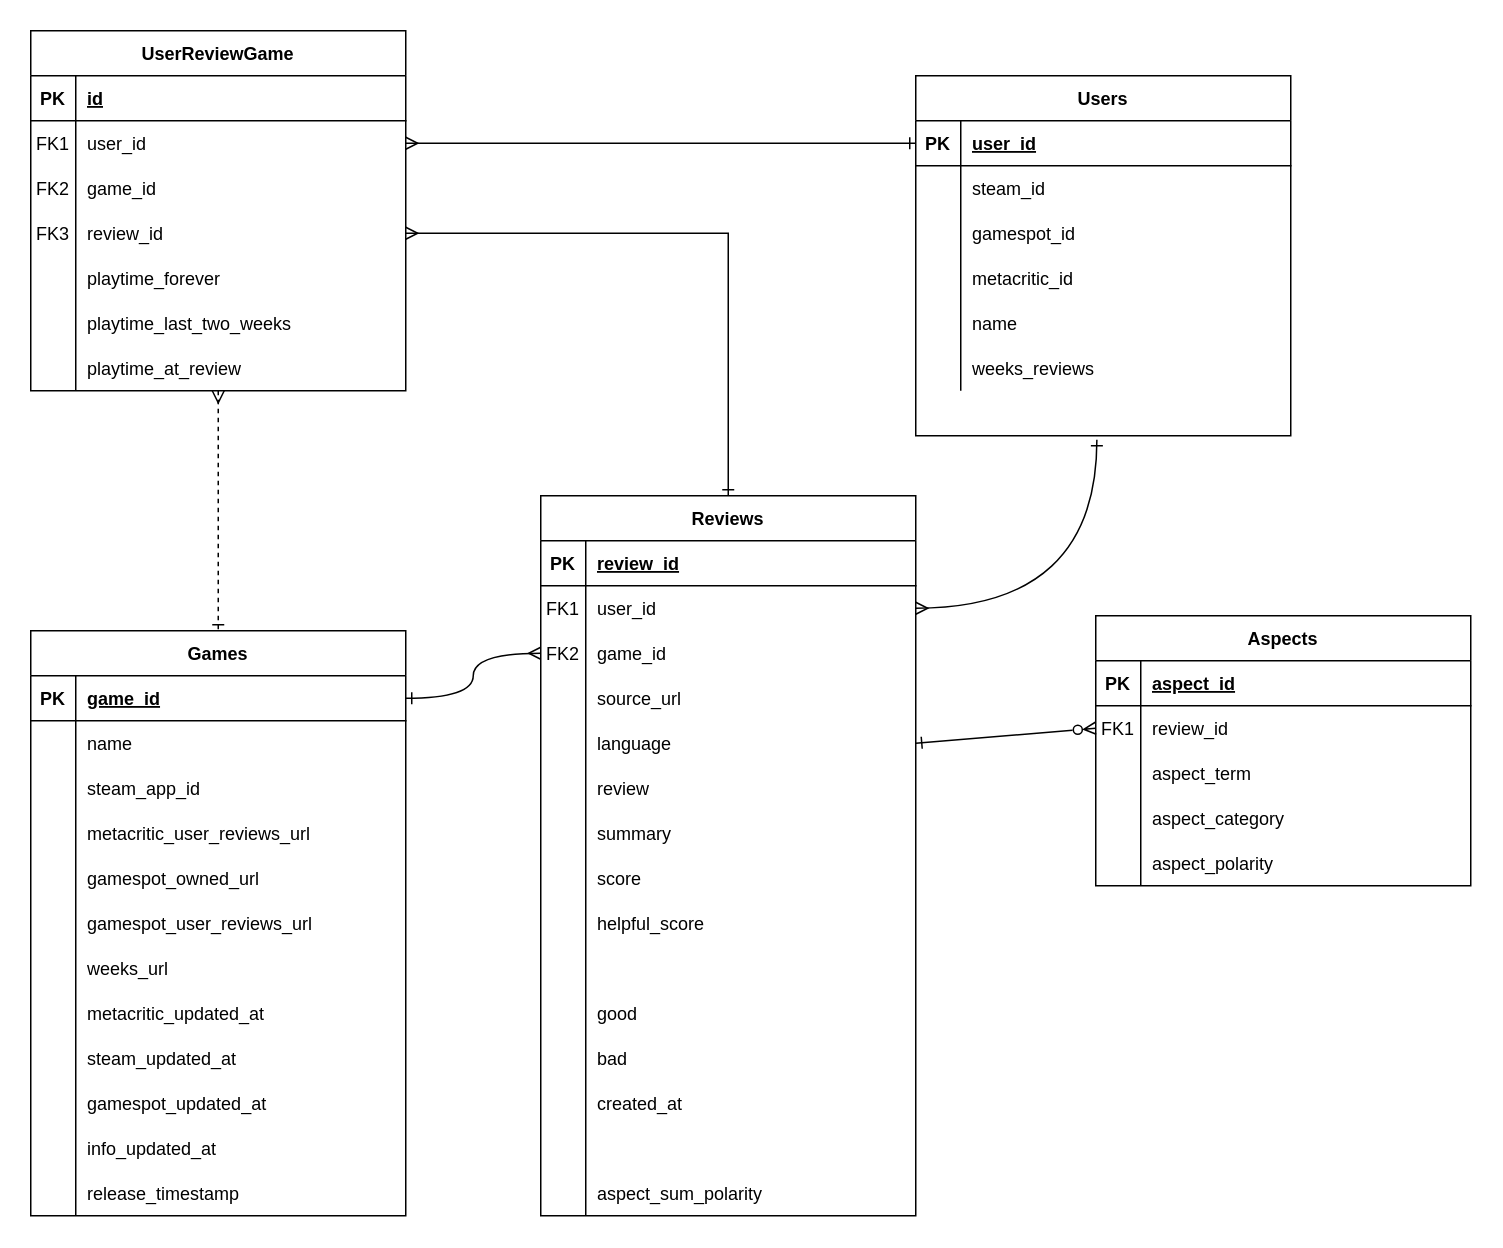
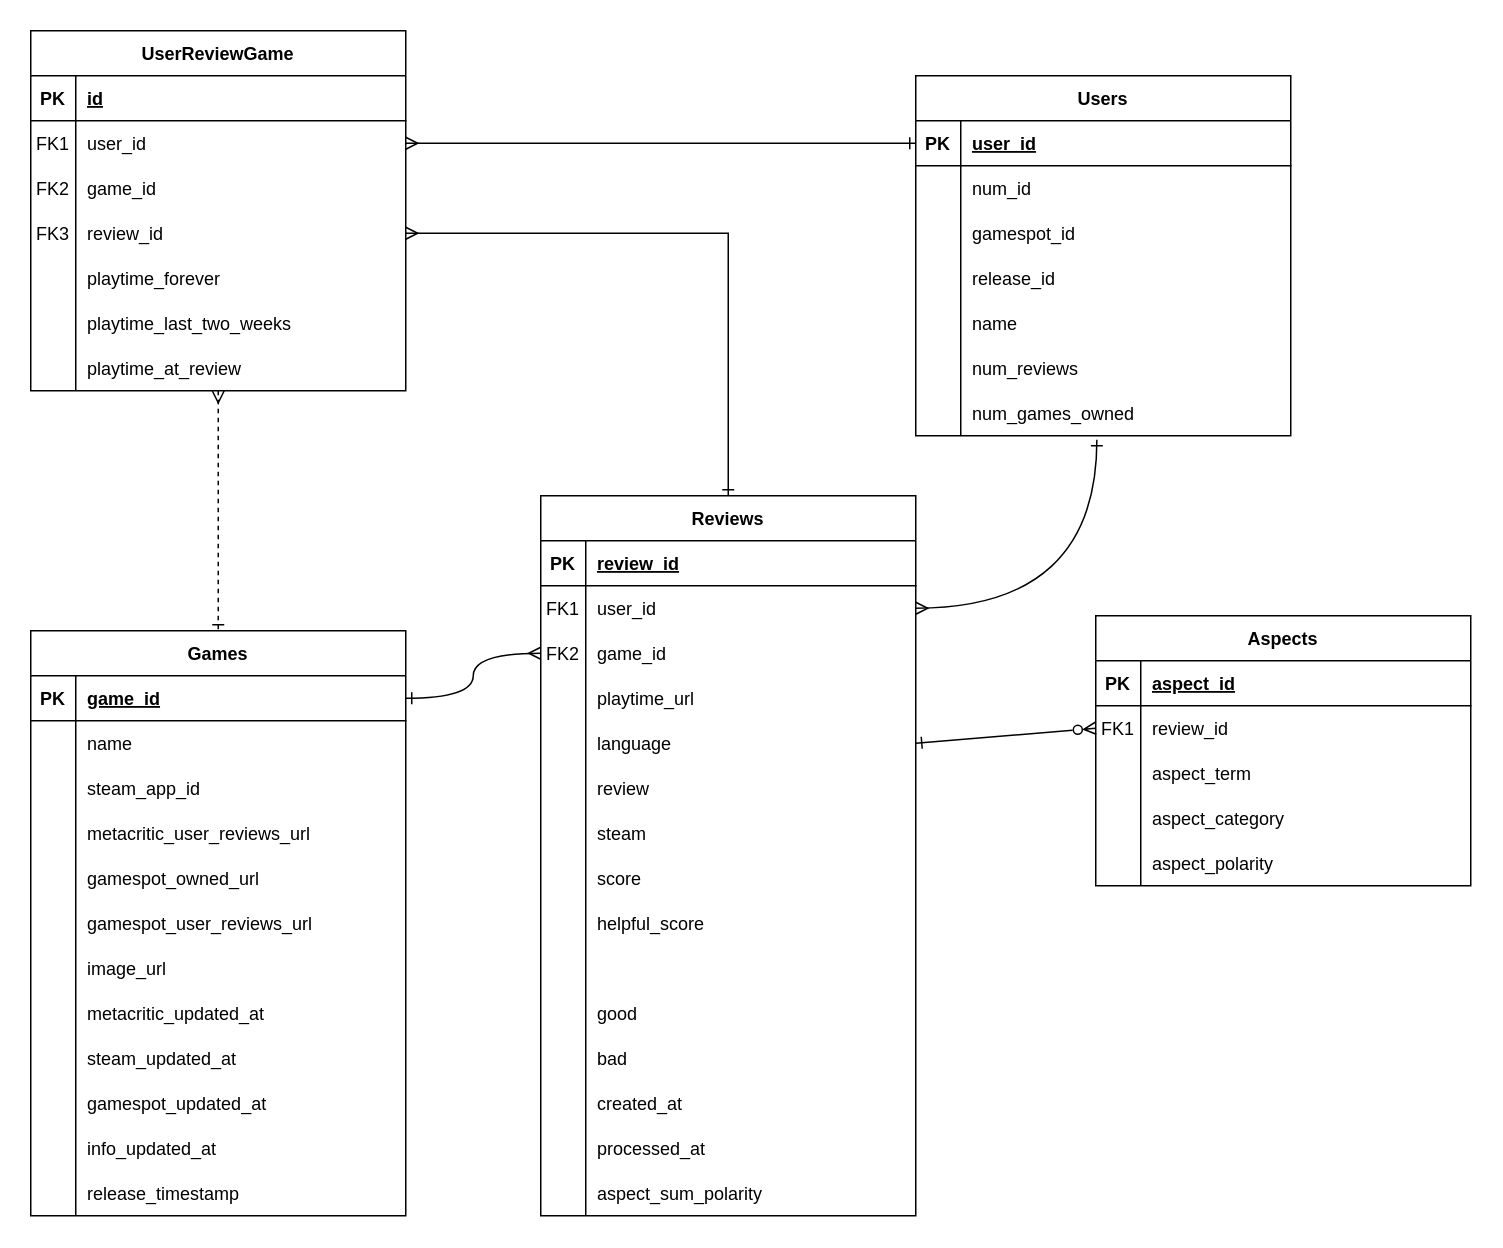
(1010, 189) -> (1000, 189)
(1031, 279) -> (1018, 279)
(1035, 369) -> (1025, 369)
none -> (1126, 413)
(645, 699) -> (650, 699)
(632, 834) -> (622, 834)
(130, 969) -> (128, 969)
none -> (751, 1148)
